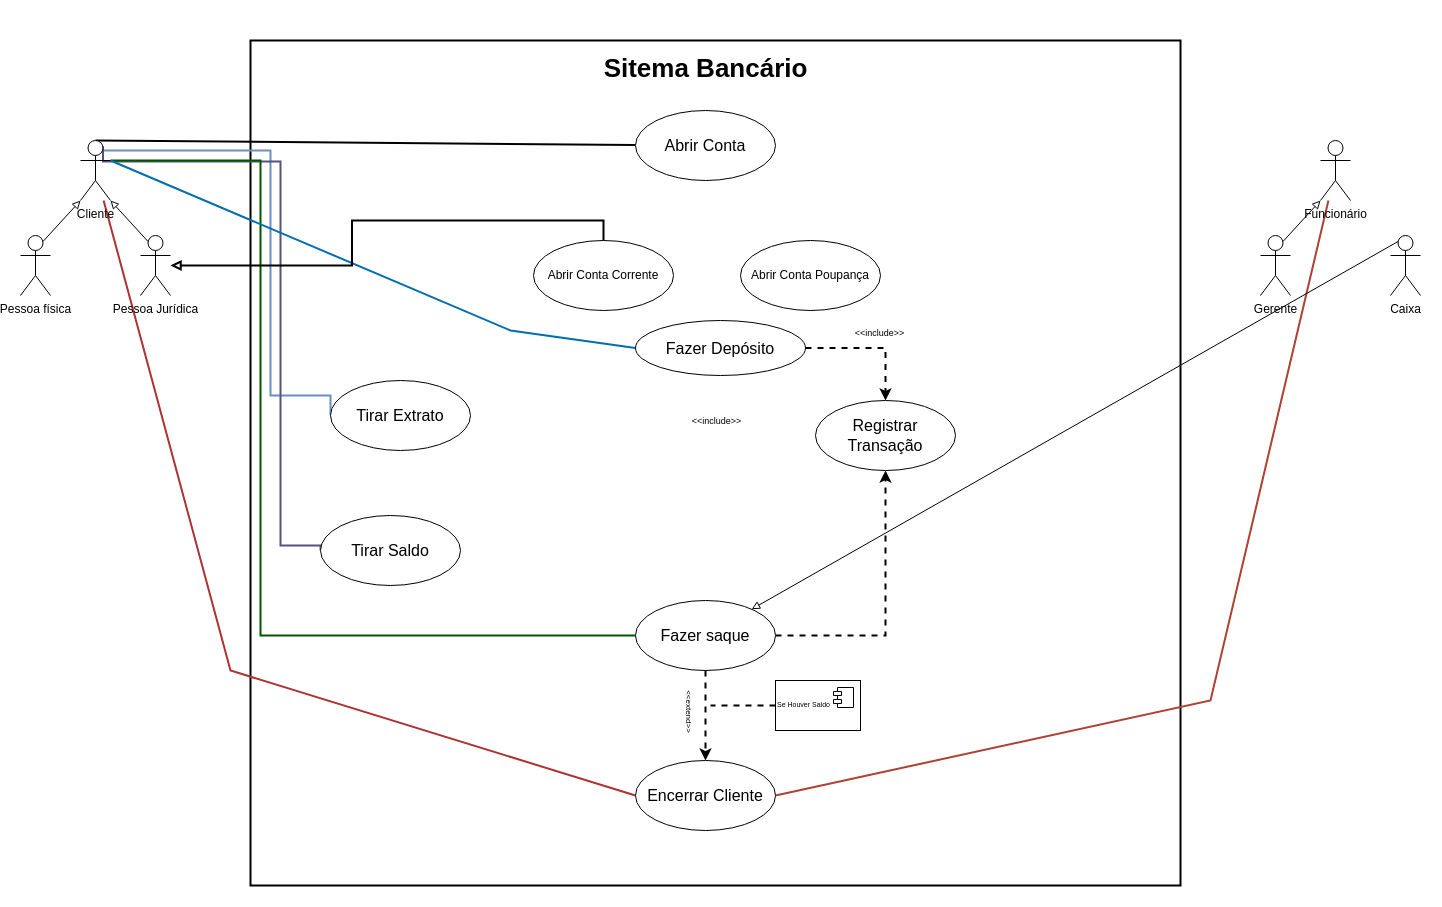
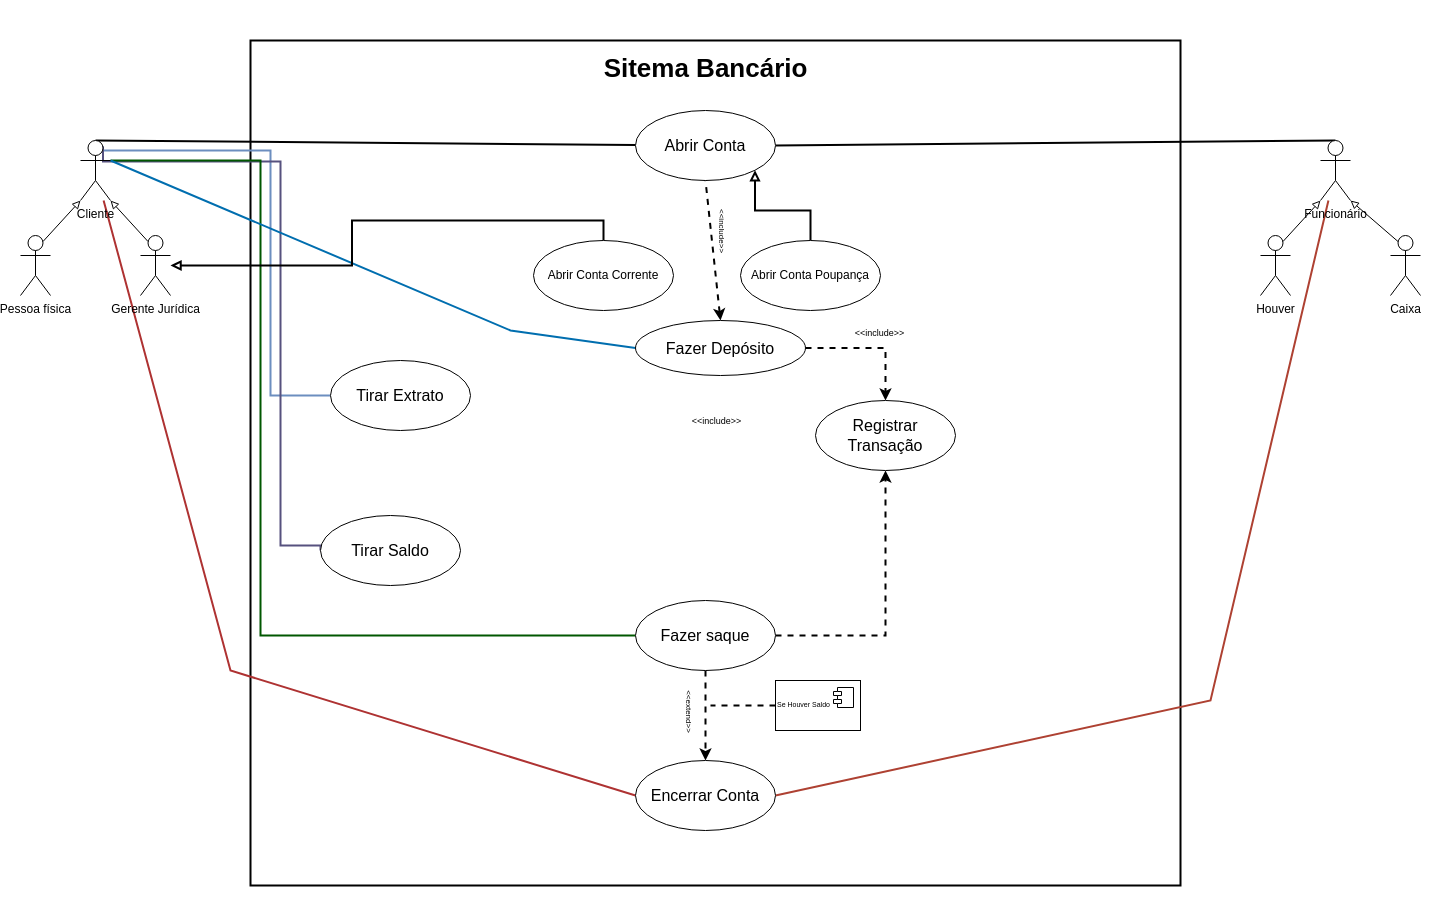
none -> (1056, 143)
none -> (783, 211)
none -> (713, 249)
(156, 310) -> (156, 310)
(1276, 310) -> (1276, 310)
(401, 416) -> (401, 396)
(1079, 423) -> (1377, 224)
(706, 796) -> (706, 796)
